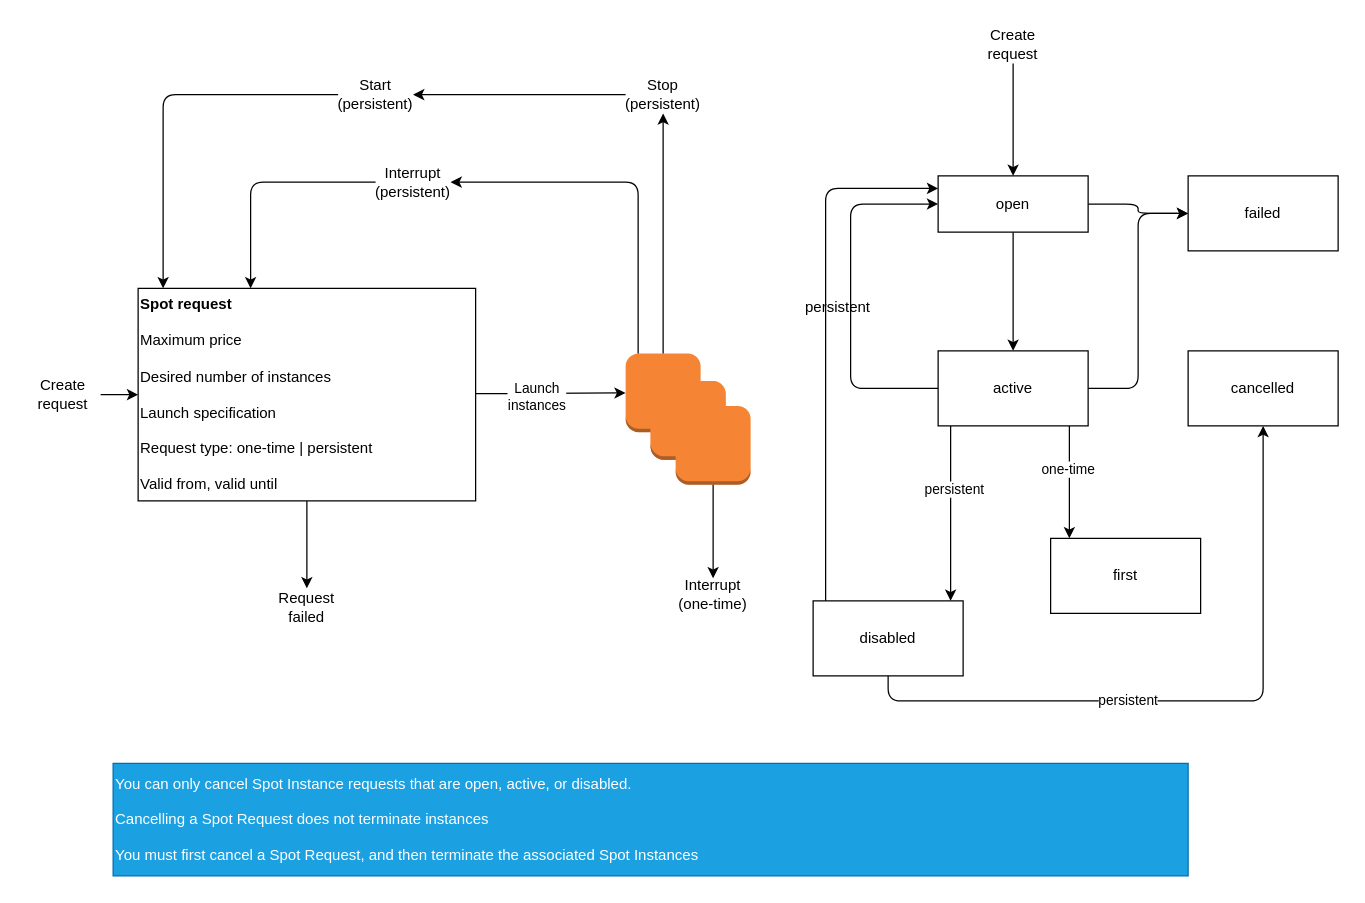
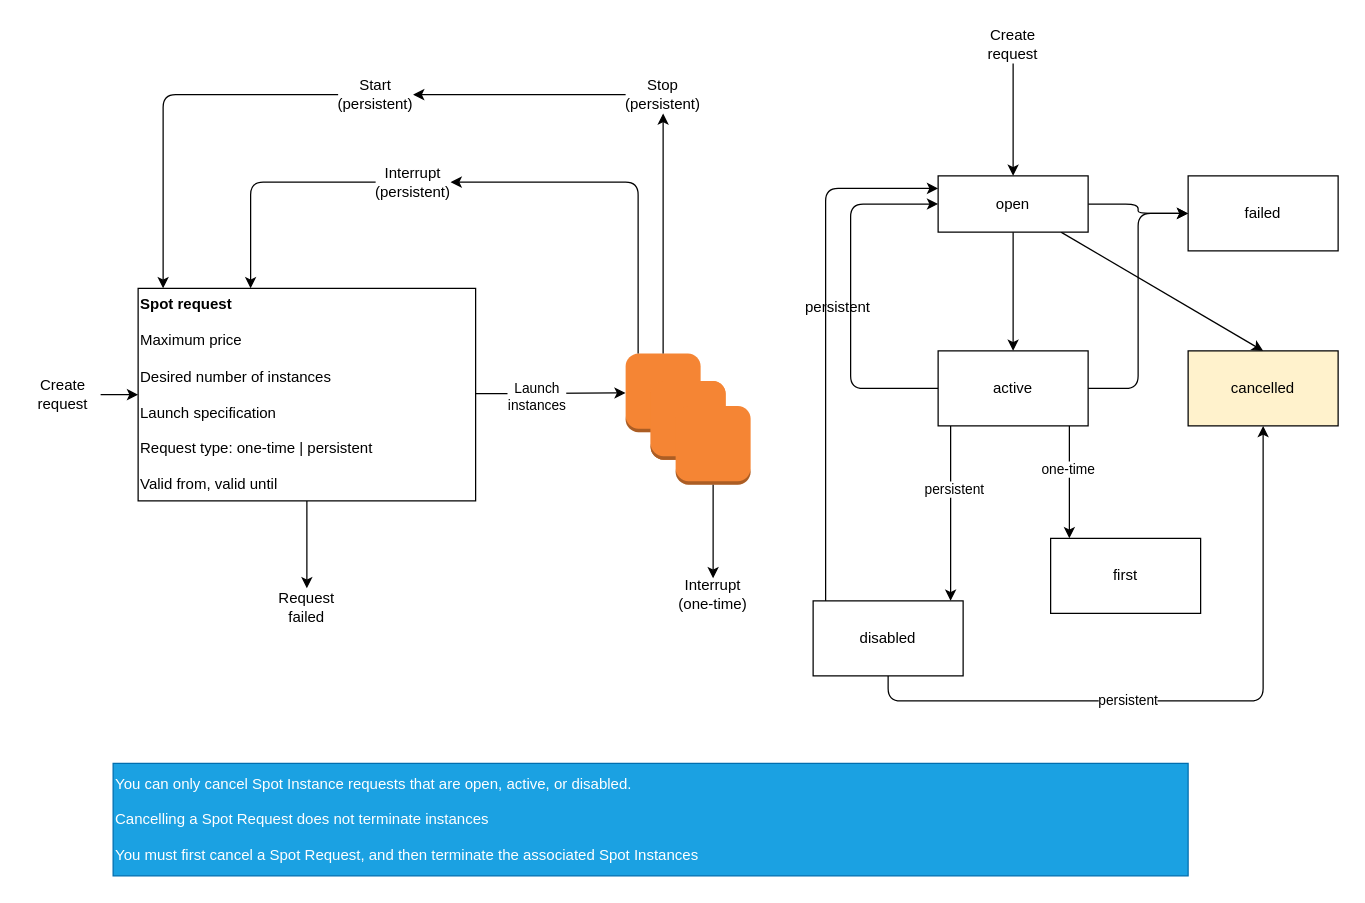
none -> (1159, 289)
(1263, 388) -> (1263, 388)
